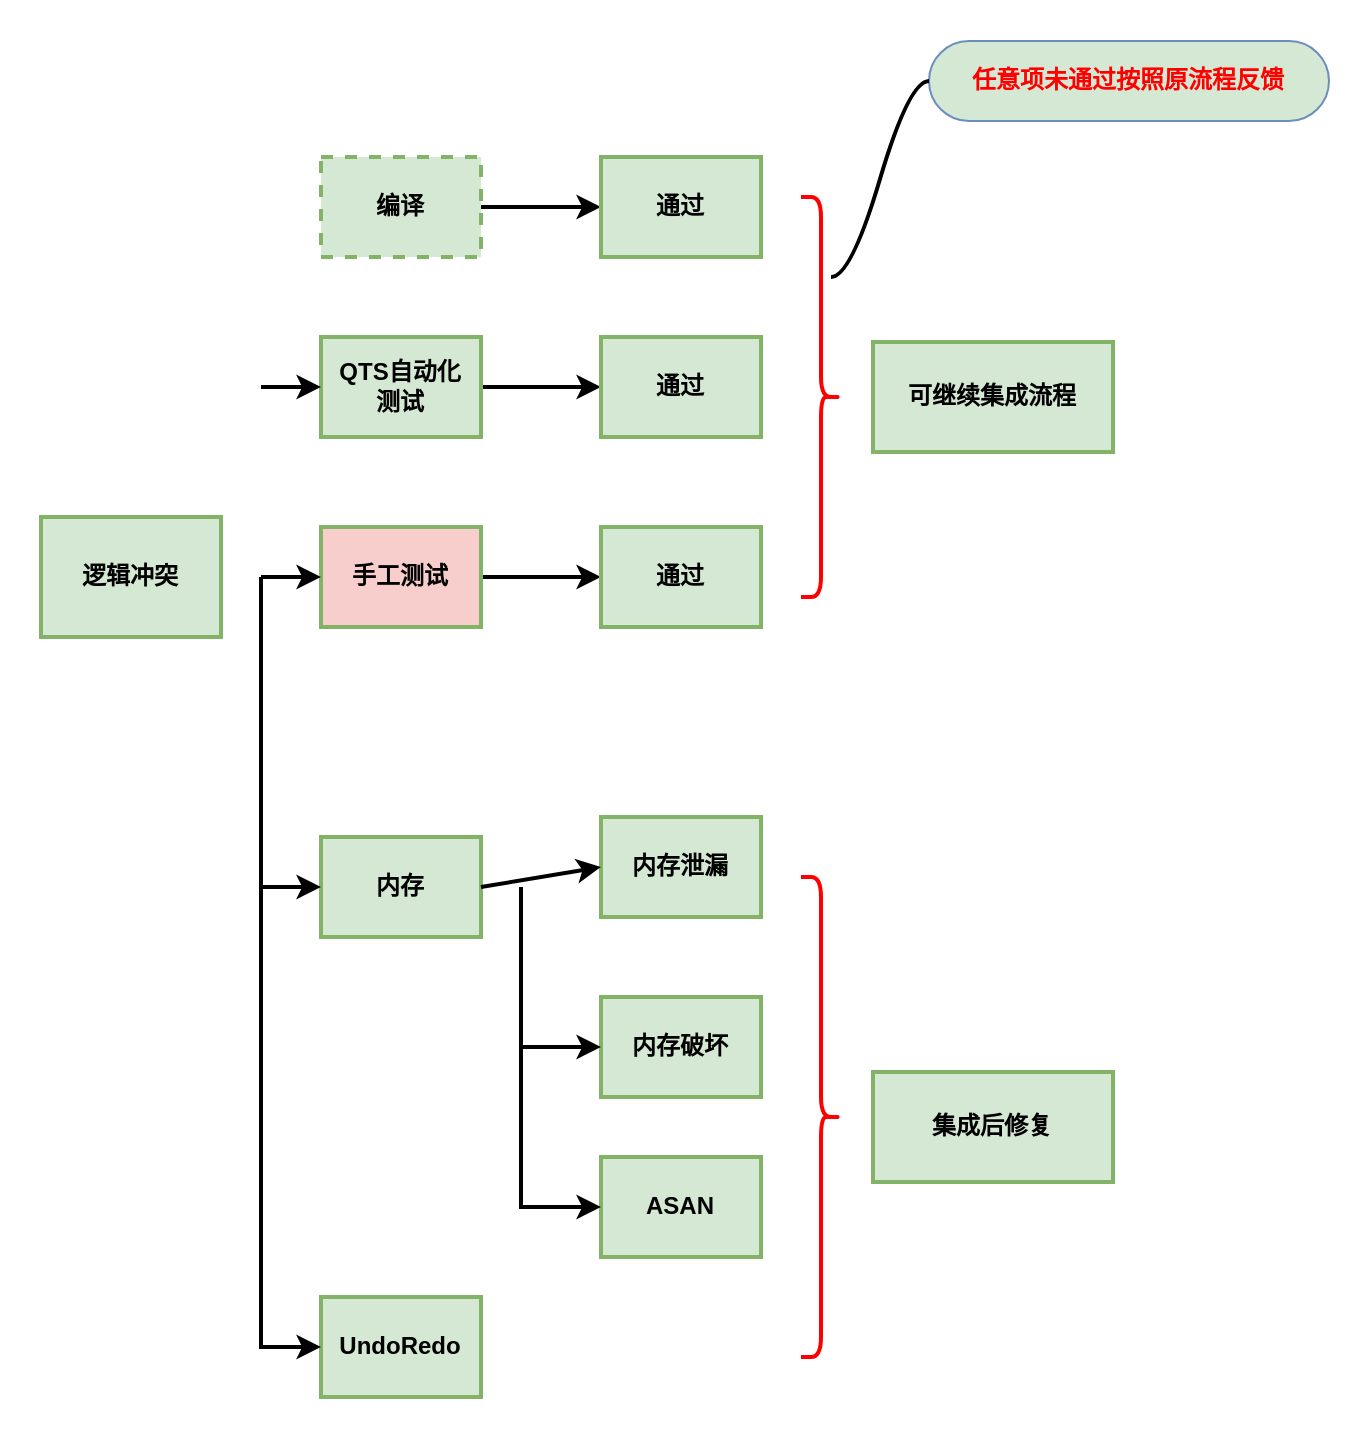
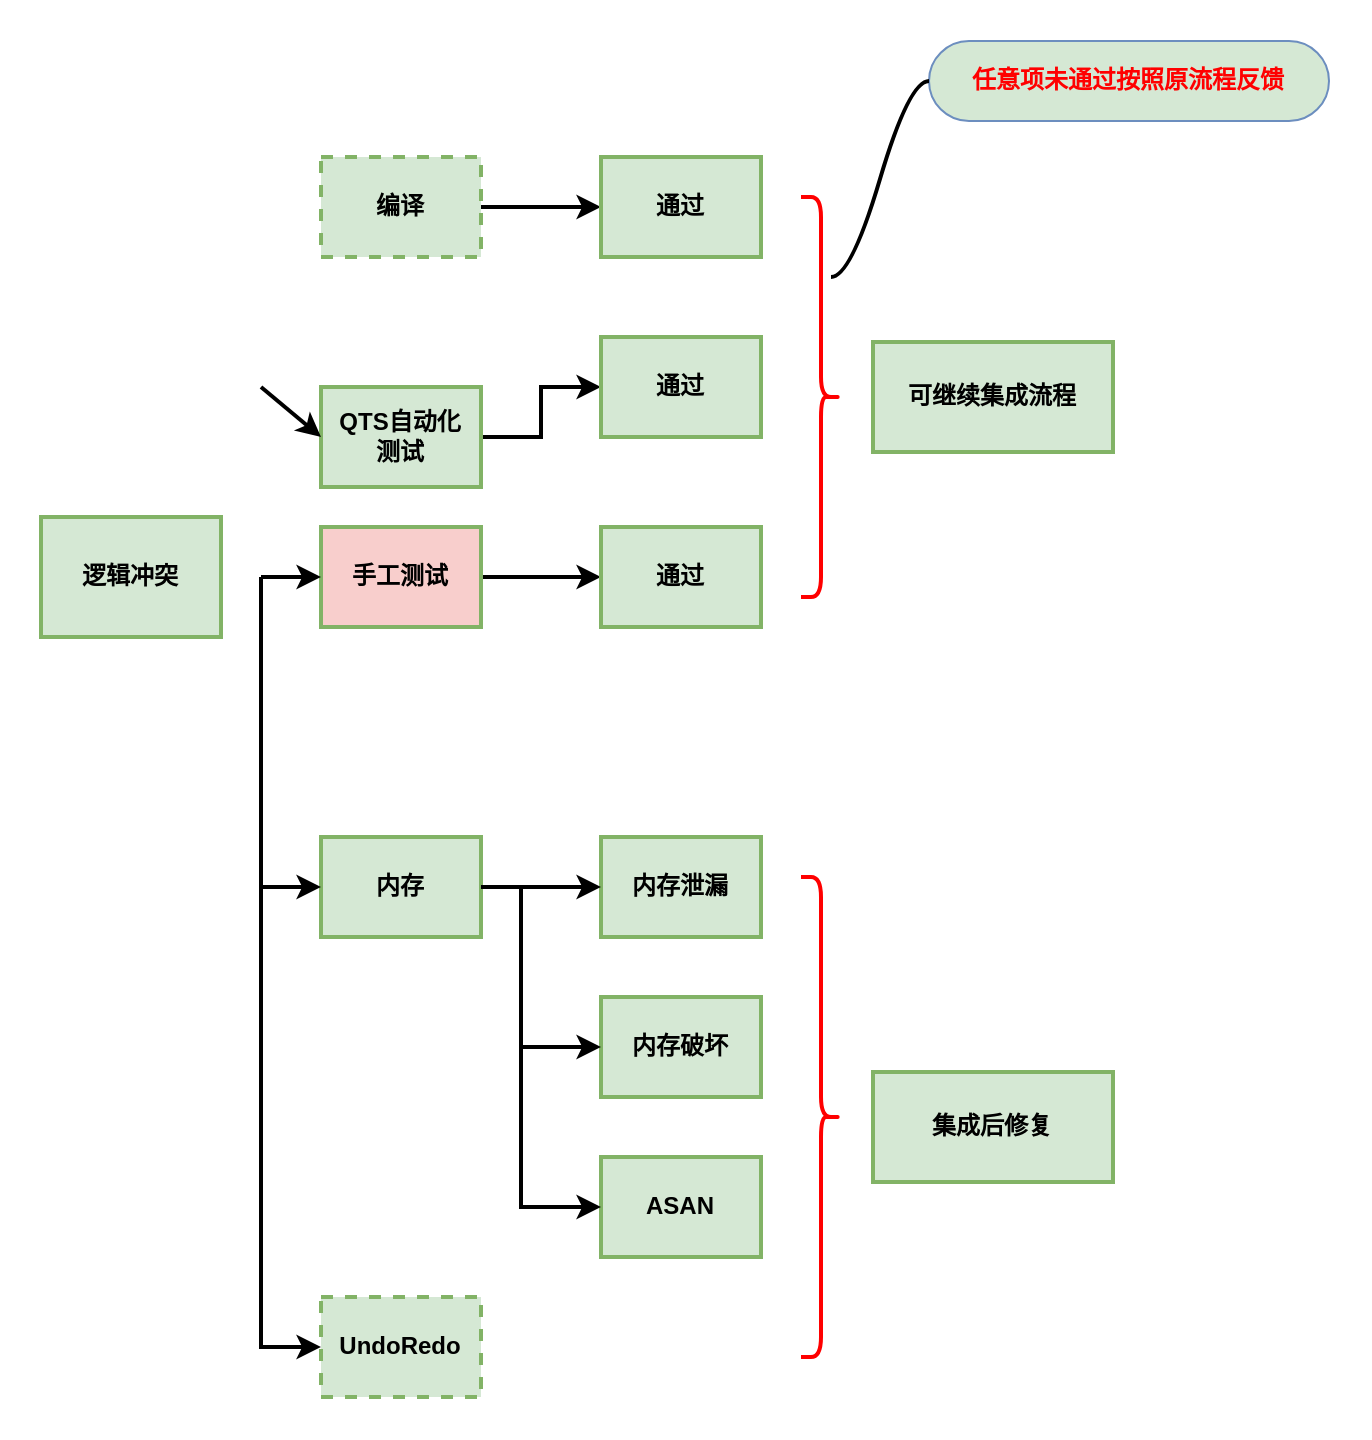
(401, 387) -> (401, 437)
(681, 867) -> (681, 887)
(401, 1347) -> (401, 1347)
